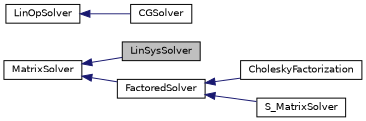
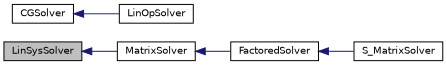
(110, 14) -> (101, 14)
(107, 60) -> (105, 51)
(301, 70) -> none
